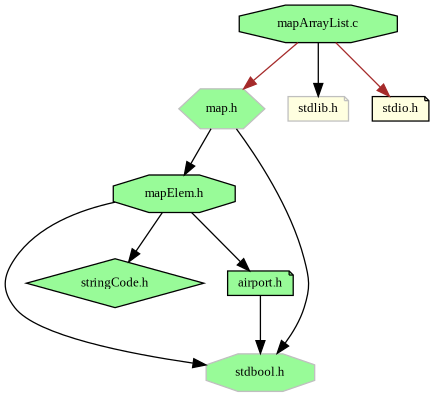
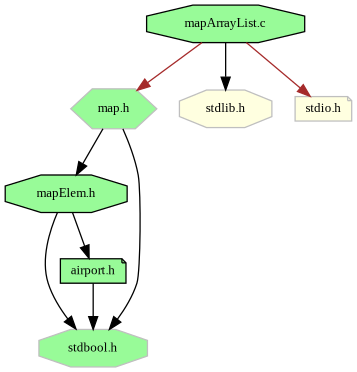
(318, 109) -> (226, 109)
(401, 109) -> (323, 109)
(115, 283) -> none
